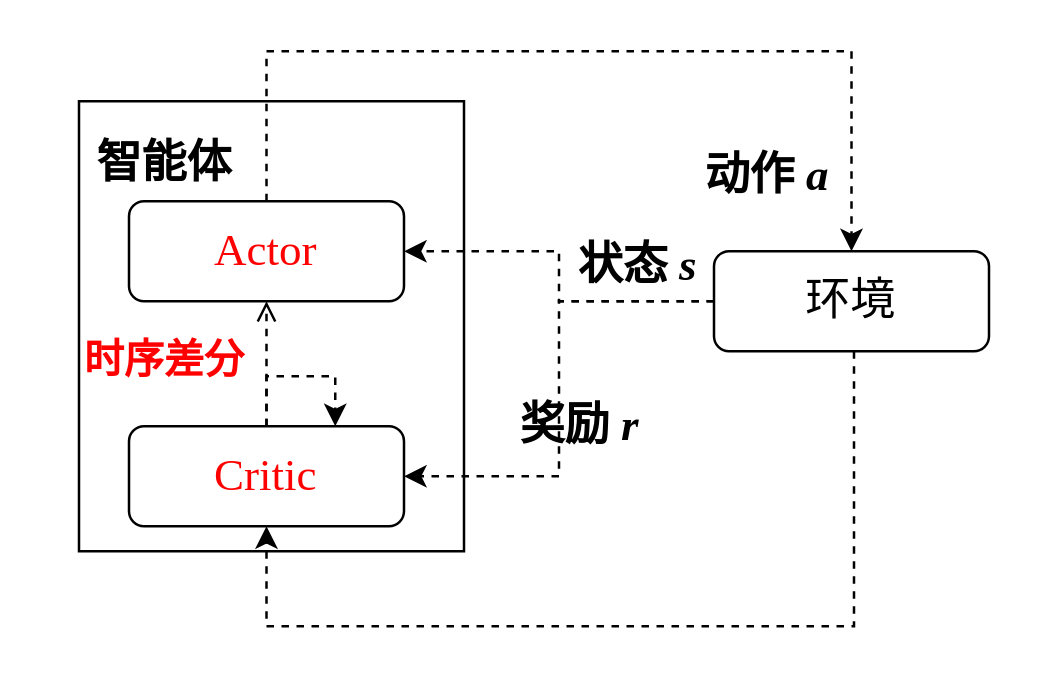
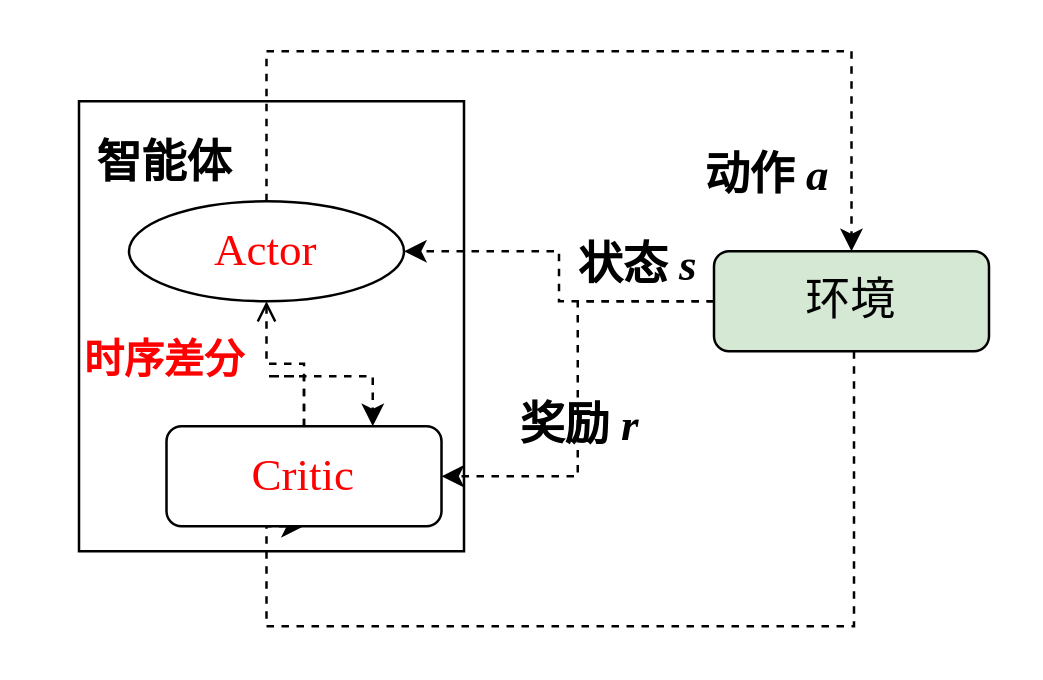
(266, 251) -> (266, 251)
(851, 301) -> (851, 301)
(266, 476) -> (304, 476)
